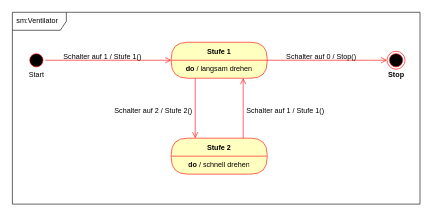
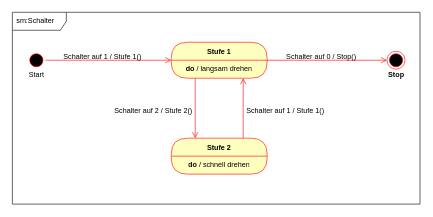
(40, 21) -> (37, 21)
